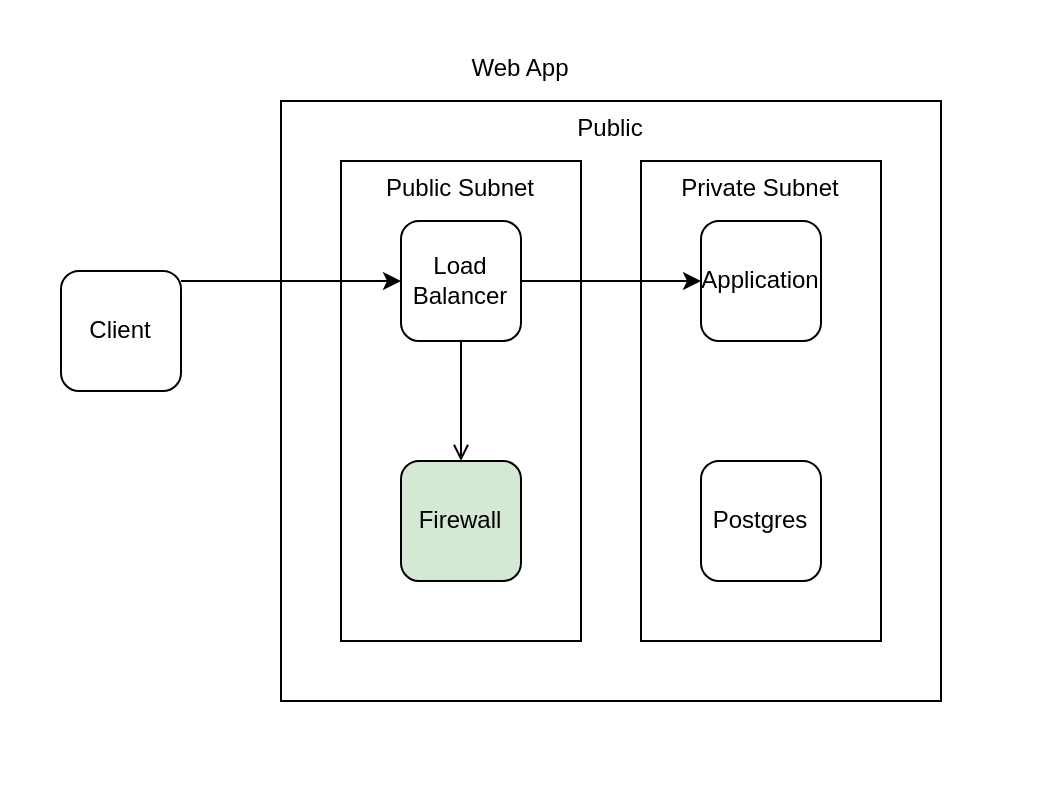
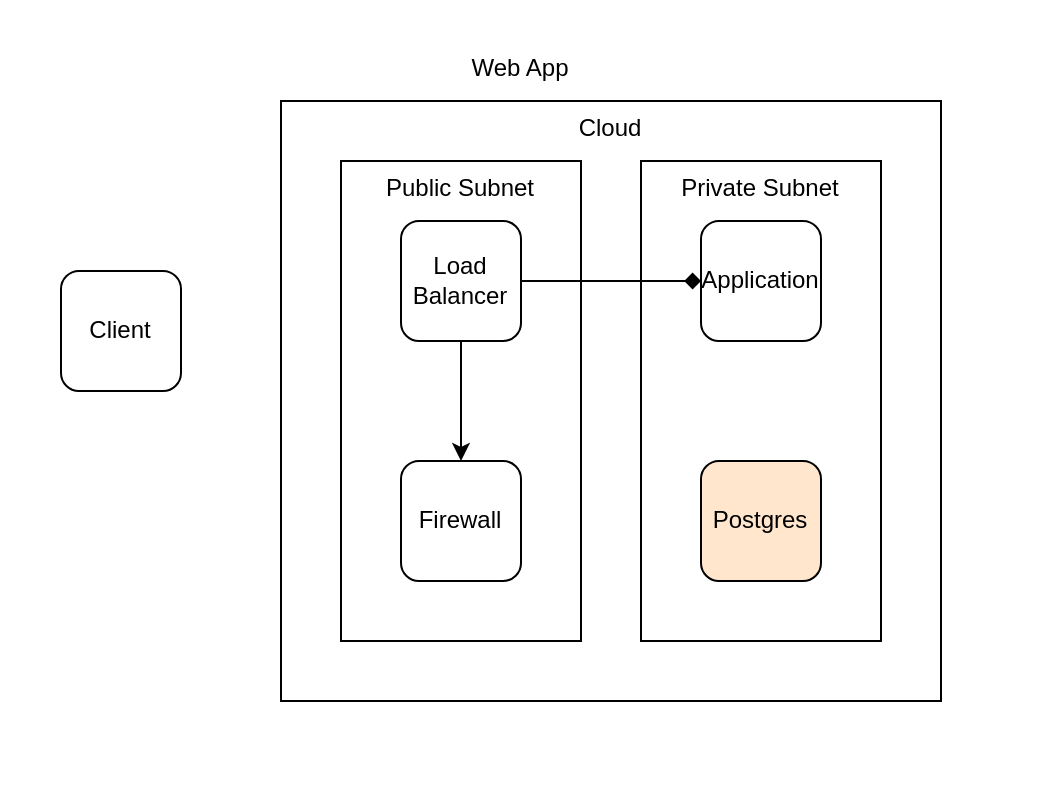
(610, 128) -> (610, 128)
(284, 281) -> none
(685, 281) -> (684, 281)
(461, 449) -> (461, 446)
(461, 521) -> (461, 521)
(761, 521) -> (761, 521)
